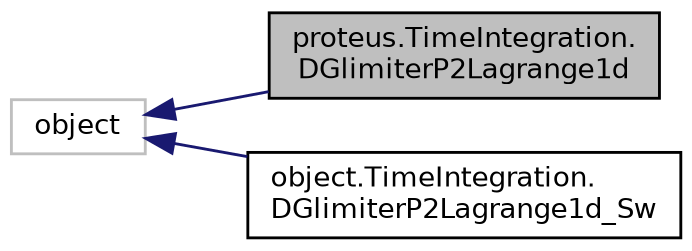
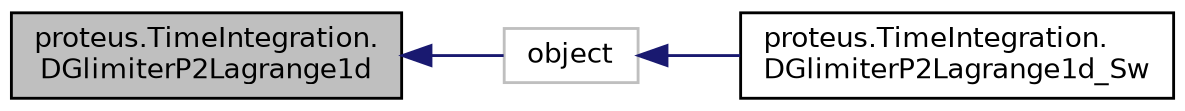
(221, 101) -> (467, 56)
(464, 195) -> (957, 56)
